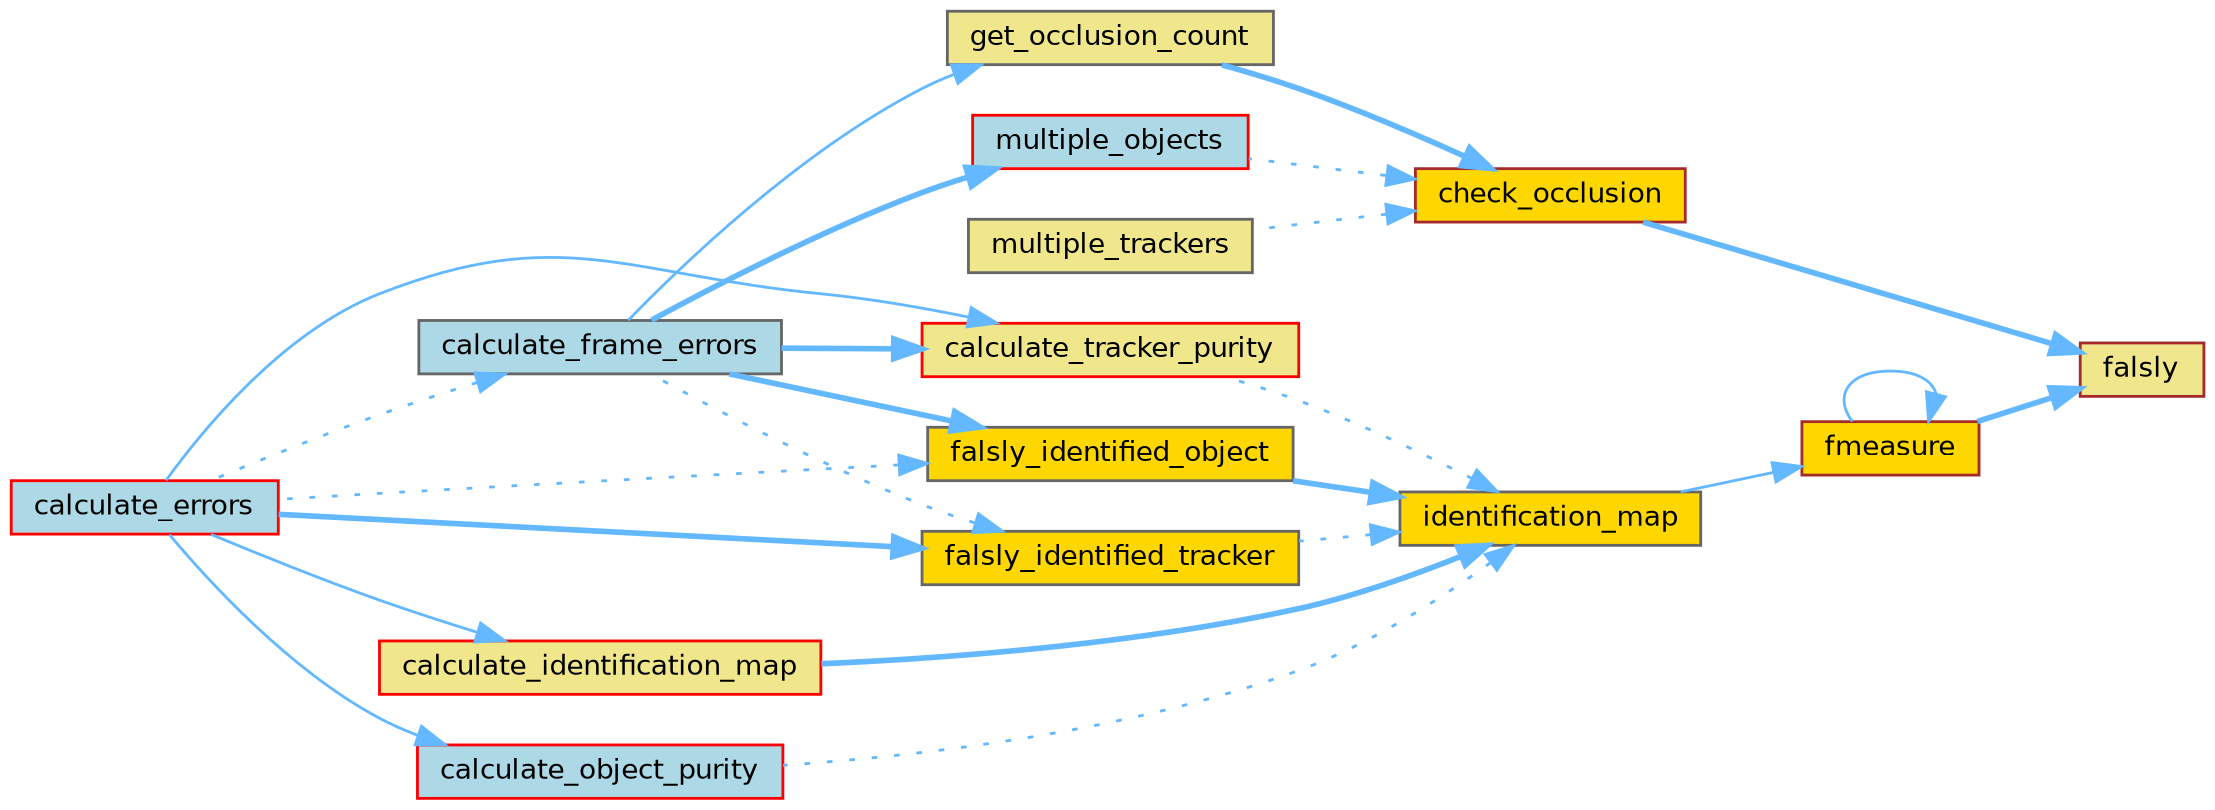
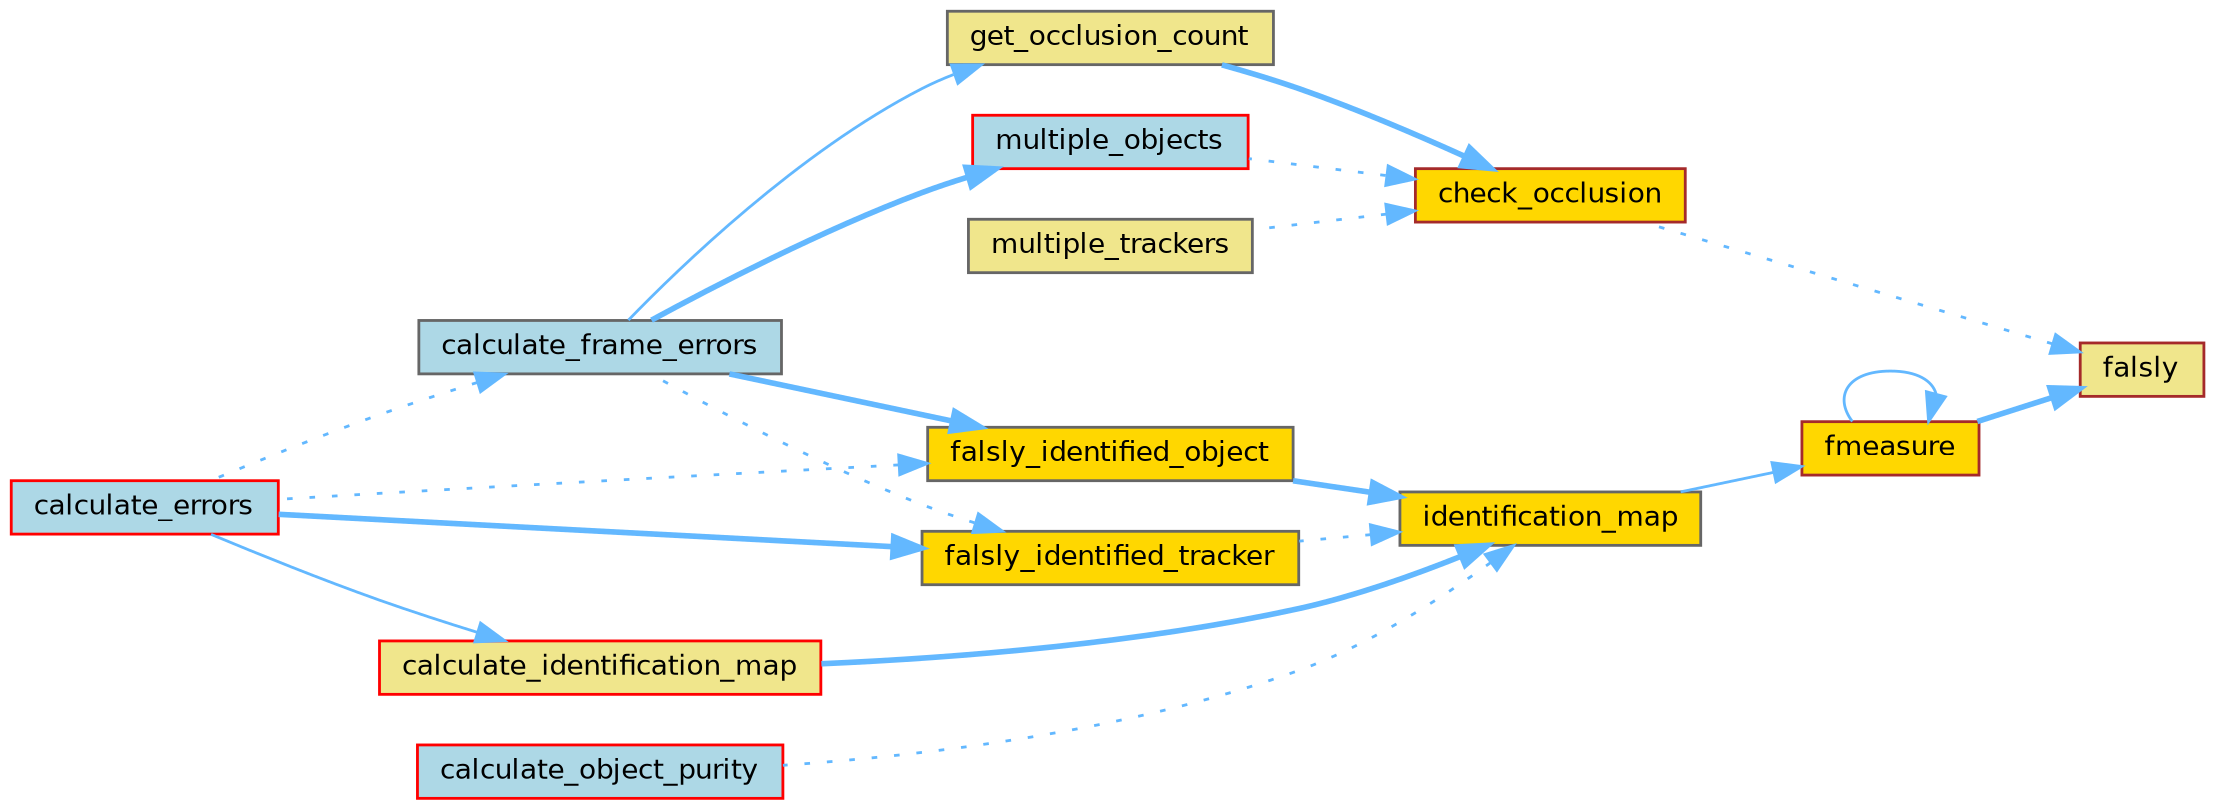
(1848, 283) -> (1848, 283)
(1110, 350) -> none
(282, 650) -> none
